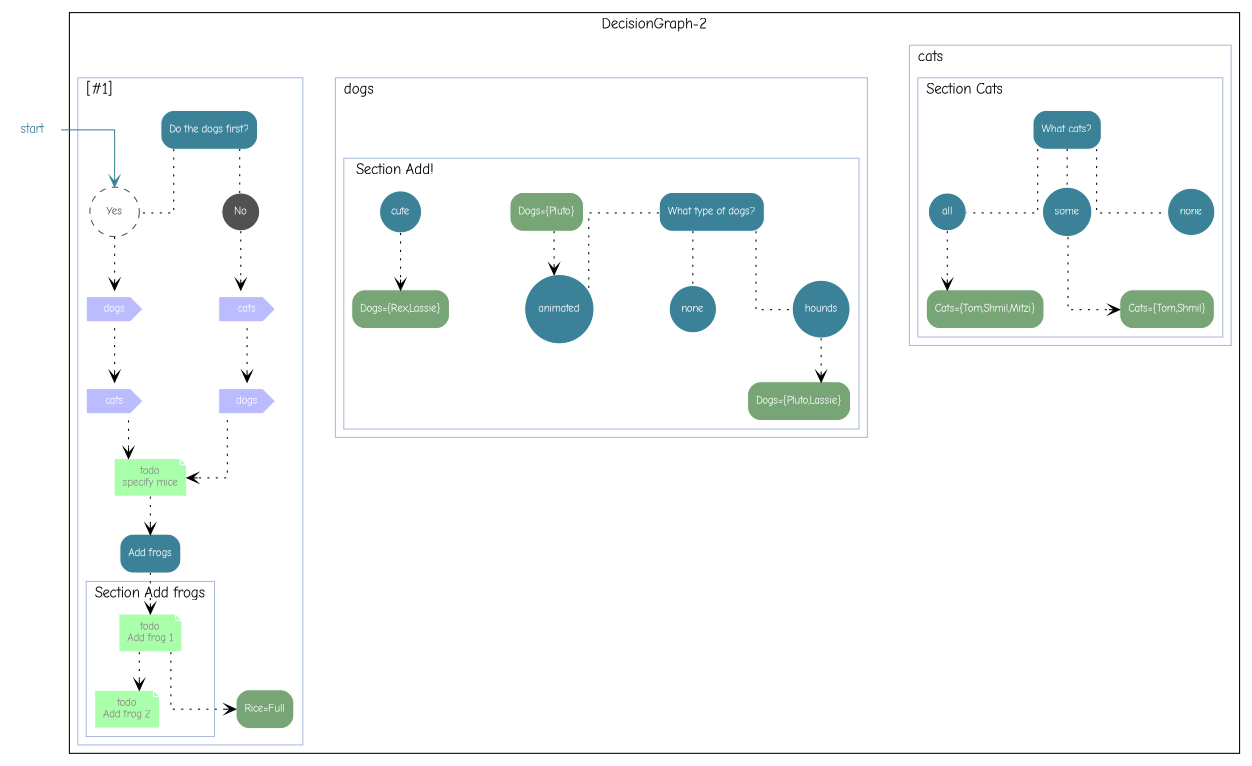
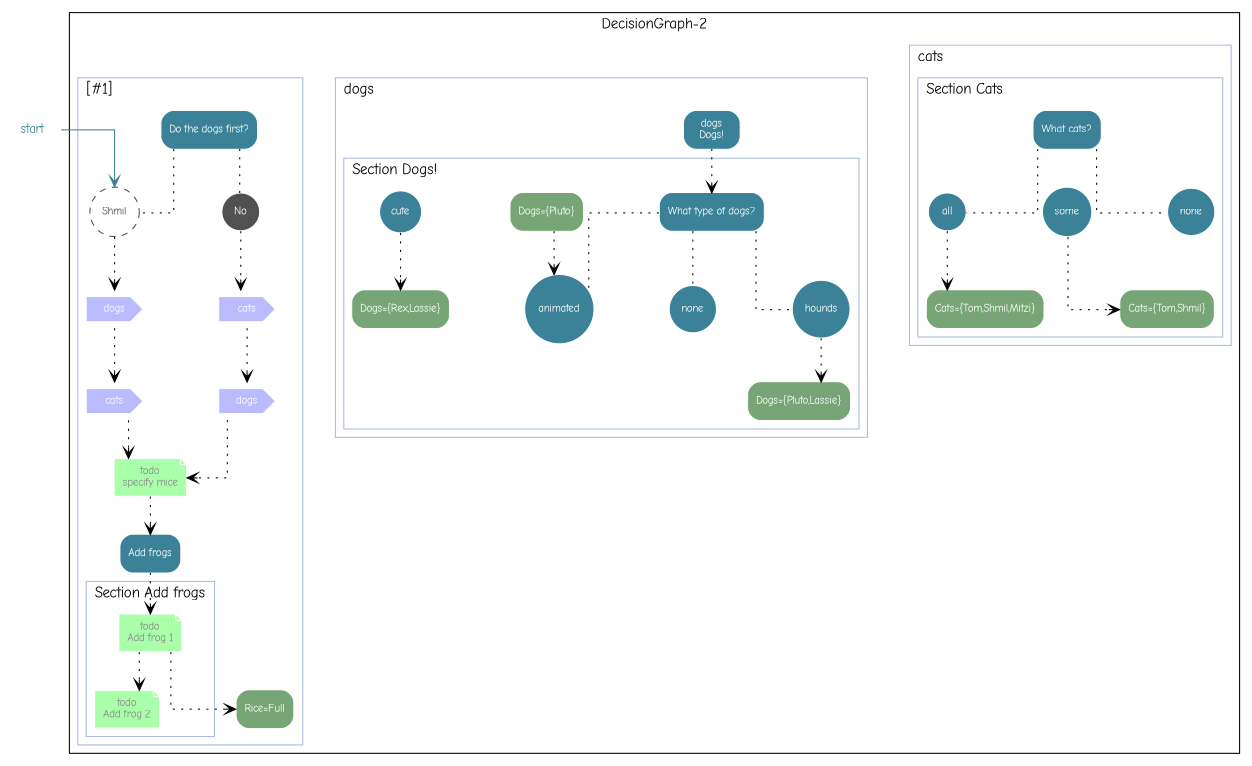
none -> (712, 130)
(1067, 168) -> none
(395, 170) -> (395, 170)
(115, 212) -> (115, 212)
